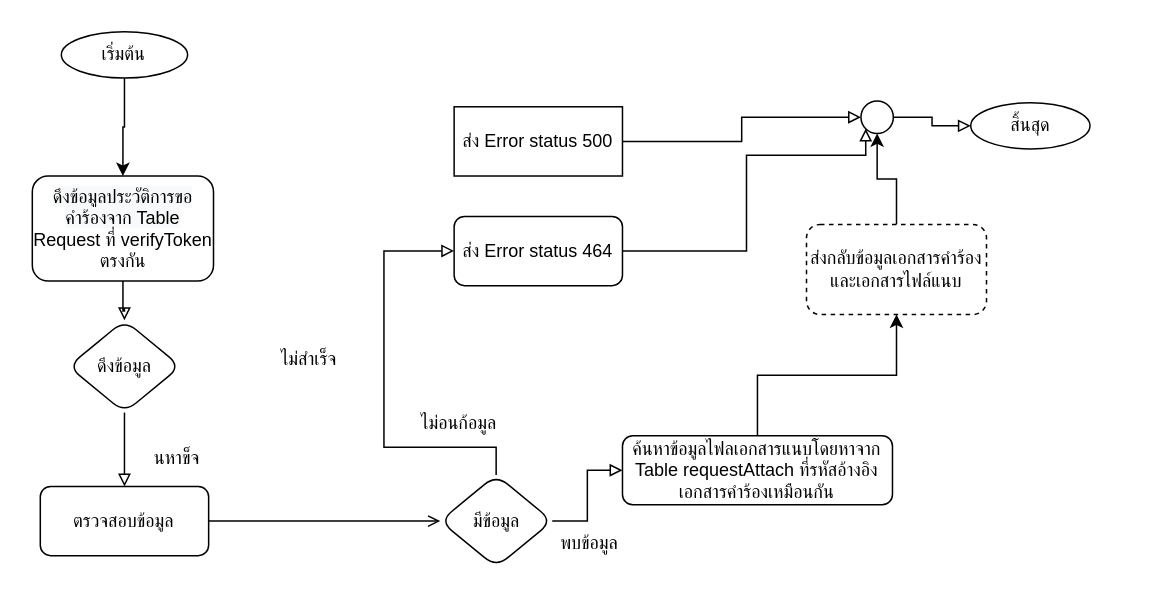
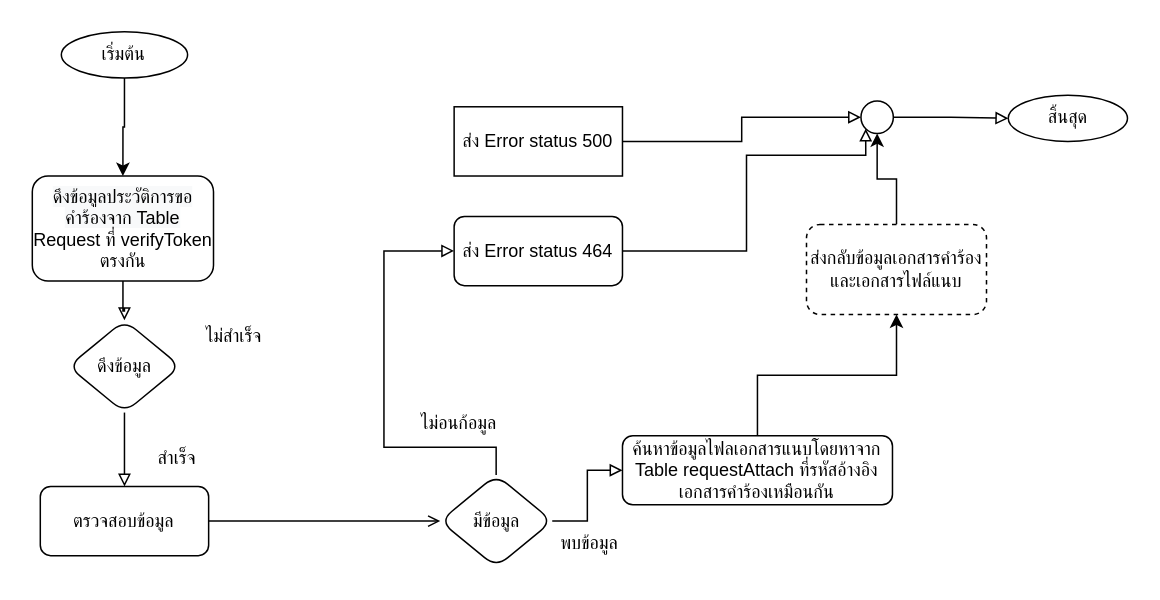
(1030, 126) -> (1068, 118)
(308, 359) -> (233, 337)
(177, 458) -> (177, 458)
